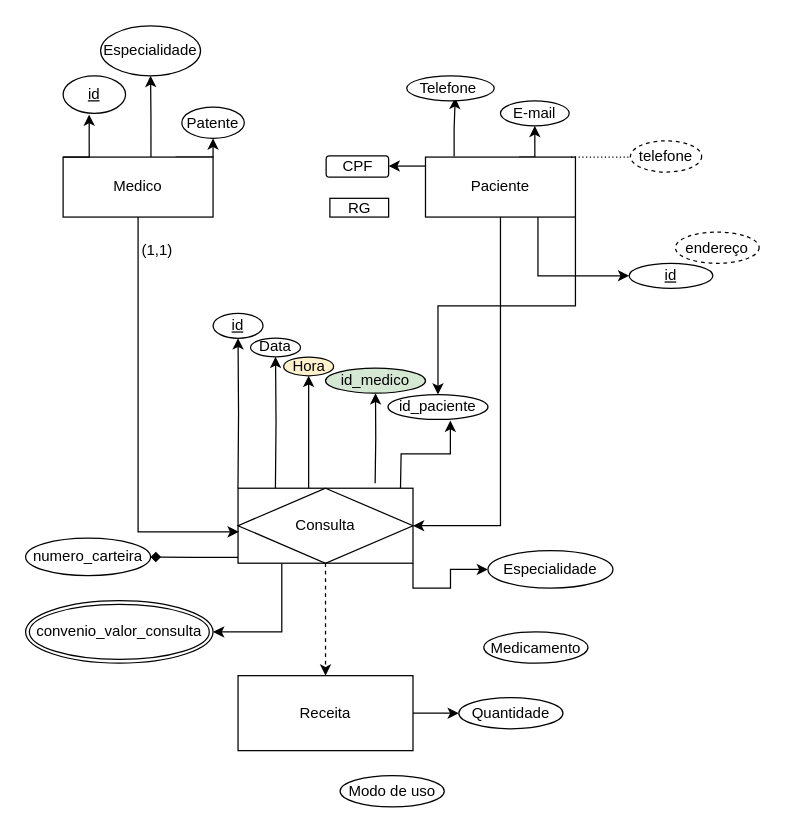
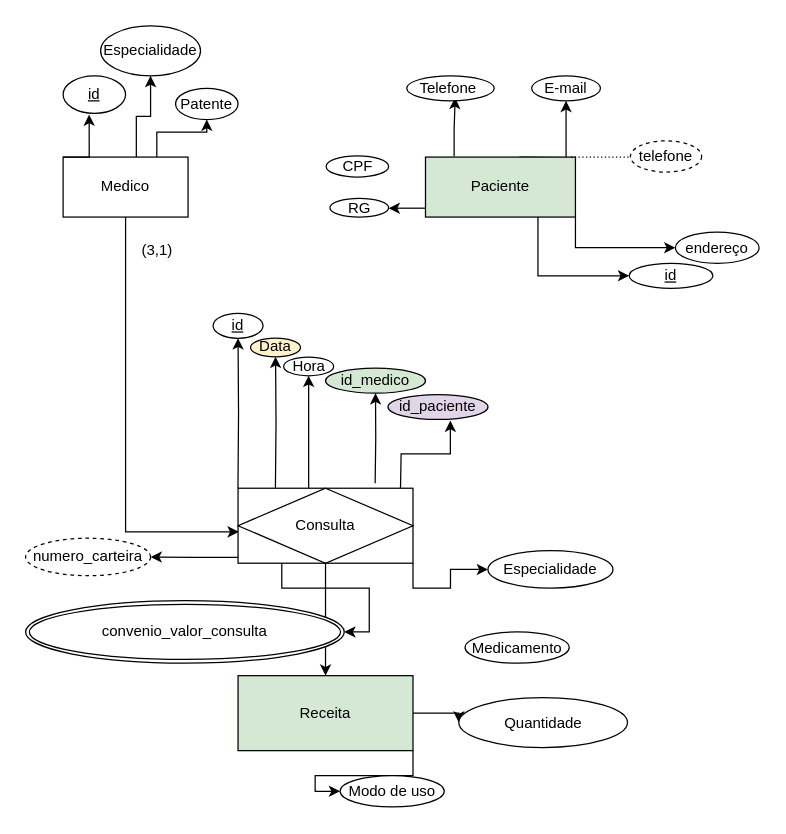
(535, 113) -> (566, 88)
(213, 123) -> (207, 104)
(358, 166) -> (358, 166)
(412, 166) -> none
(138, 187) -> (126, 187)
(501, 187) -> (501, 187)
(359, 208) -> (359, 208)
none -> (411, 208)
(718, 248) -> (718, 248)
(158, 251) -> (158, 251)
(497, 306) -> (621, 248)
(276, 347) -> (276, 347)
(309, 366) -> (309, 366)
(438, 407) -> (438, 407)
(501, 410) -> none
(88, 557) -> (88, 557)
(161, 557) -> (160, 557)
(326, 616) -> (326, 616)
(119, 632) -> (185, 632)
(536, 648) -> (517, 648)
(326, 713) -> (326, 713)
(511, 713) -> (543, 723)
none -> (331, 776)
